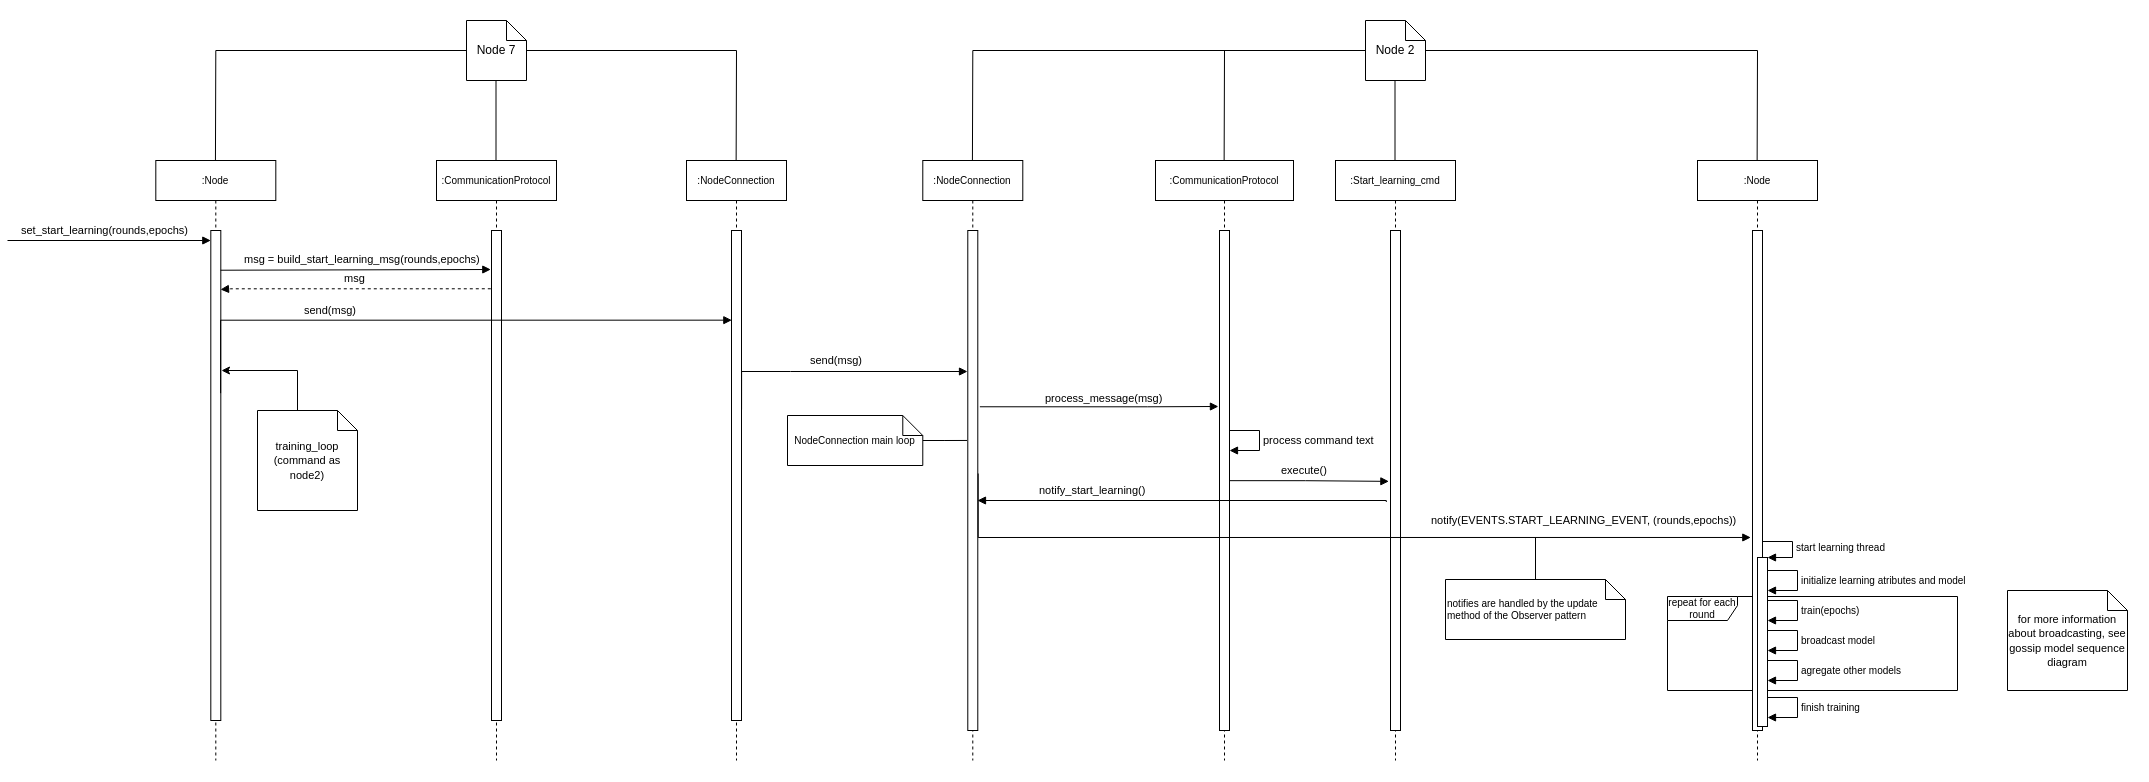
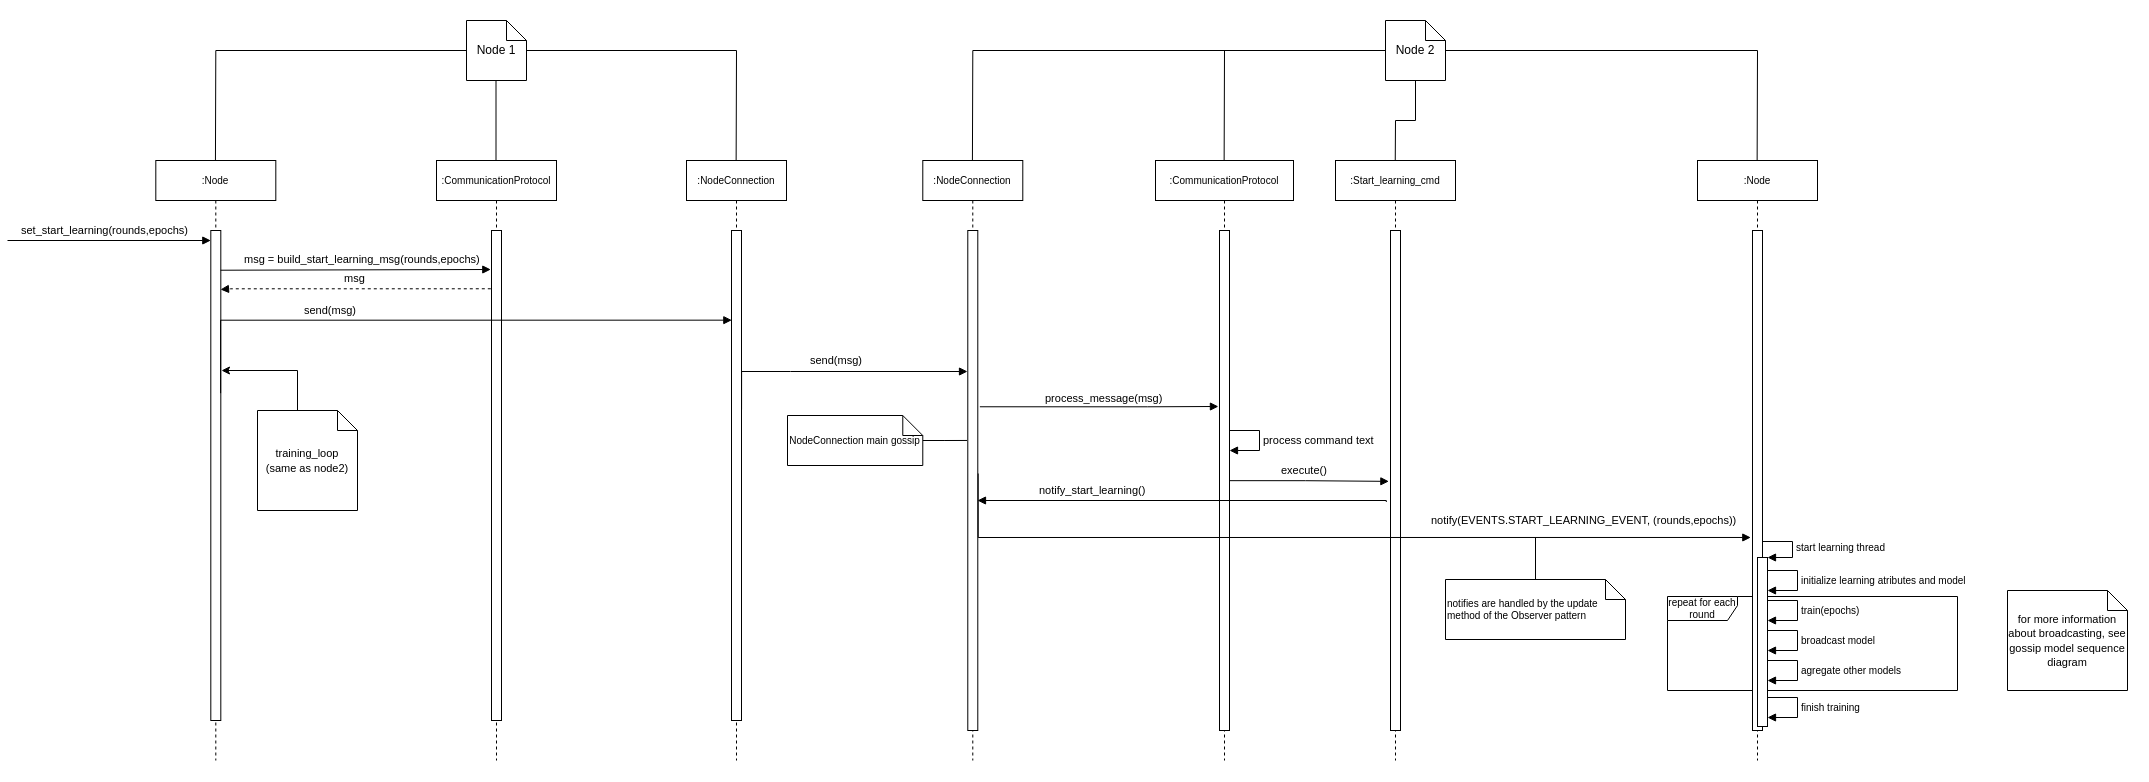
(497, 51) -> (497, 51)
(1396, 51) -> (1416, 51)
(855, 441) -> (855, 441)
(308, 461) -> (308, 461)
